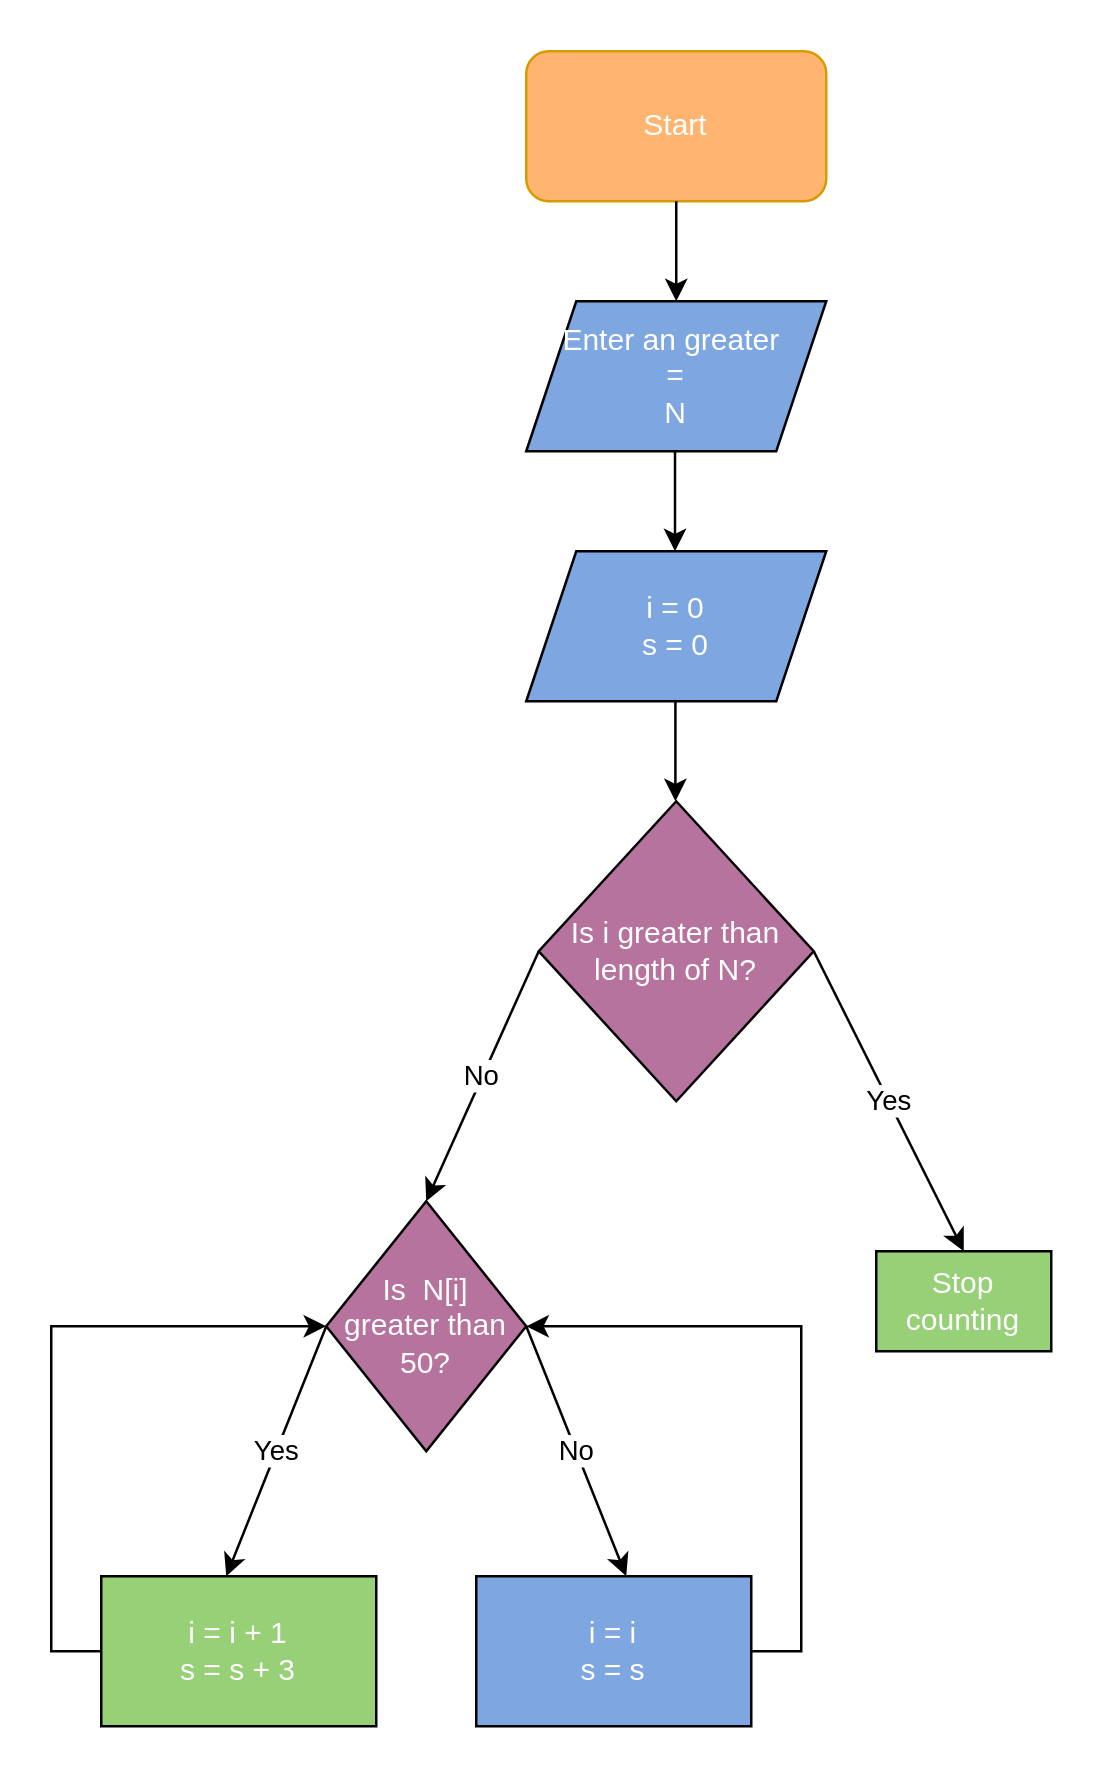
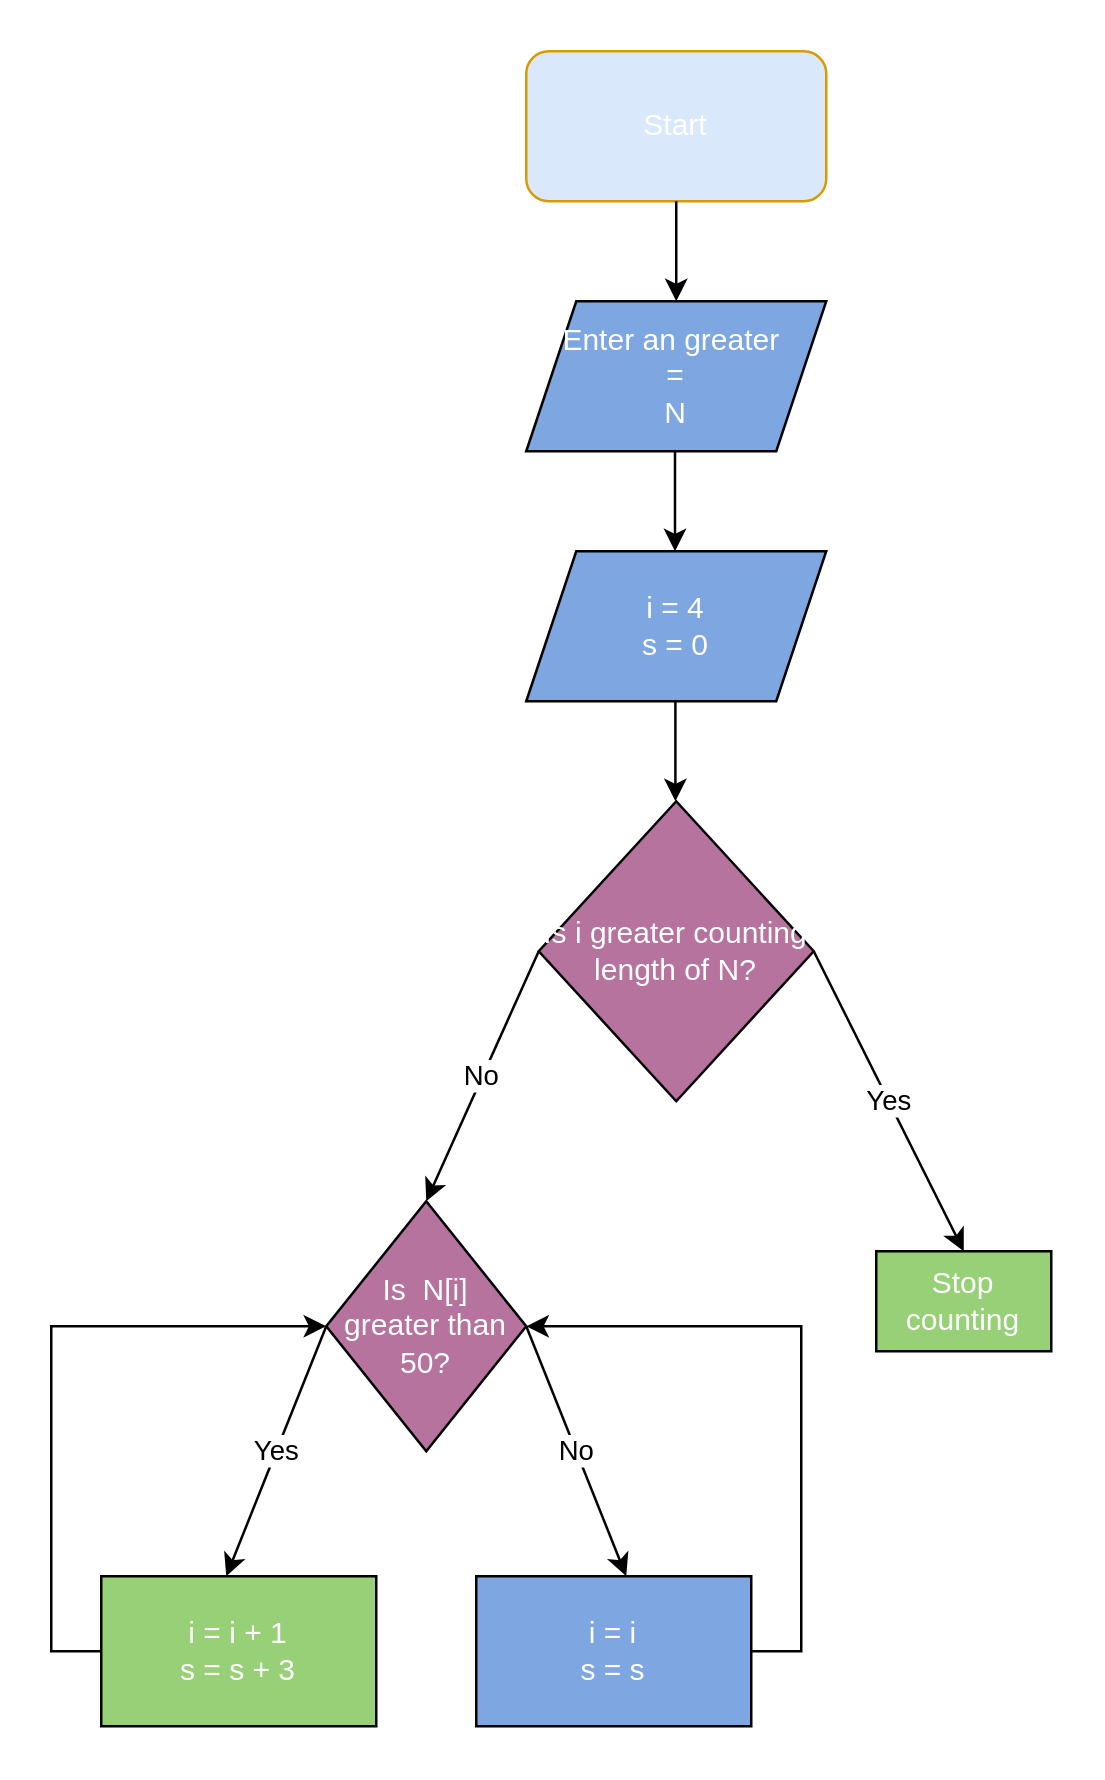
(676, 126) -> (676, 126)
(676, 626) -> (676, 626)
(676, 951) -> (676, 951)
